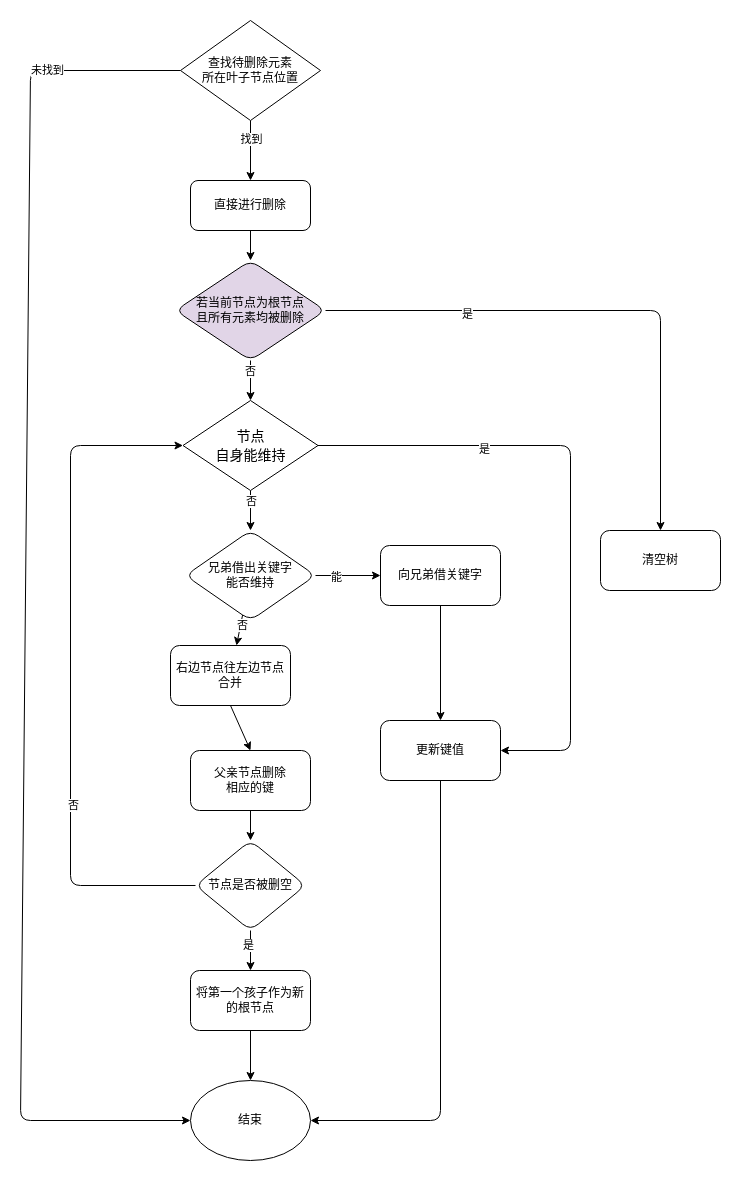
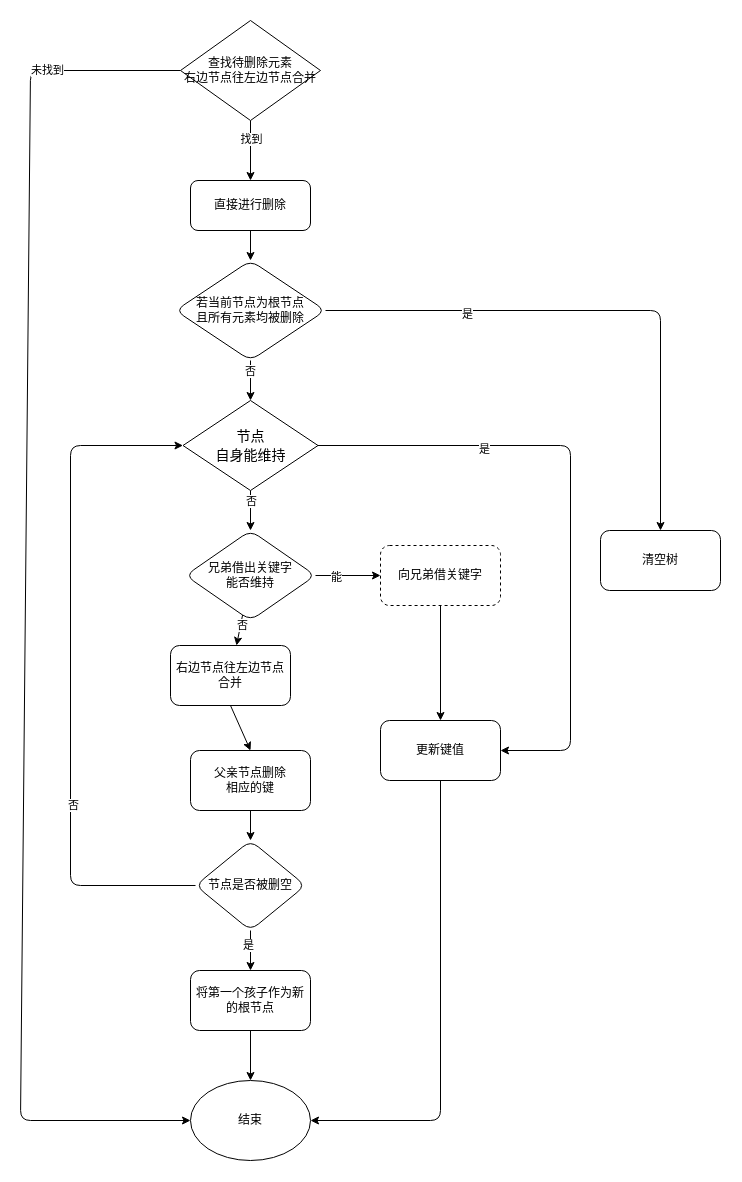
(251, 71) -> (251, 71)
(251, 311) -> (251, 311)
(441, 576) -> (441, 576)
